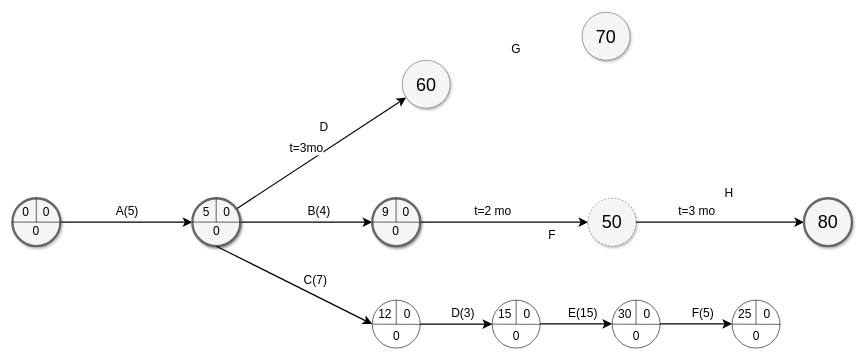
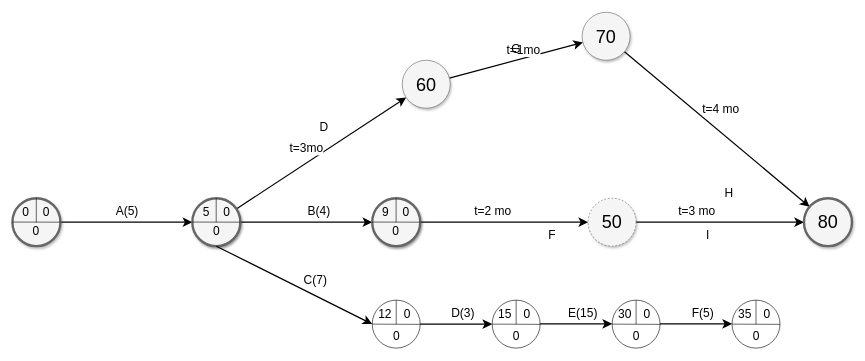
none -> (514, 61)
none -> (715, 128)
none -> (708, 234)
(745, 314) -> (745, 314)
